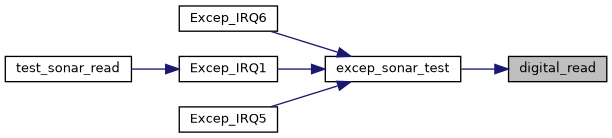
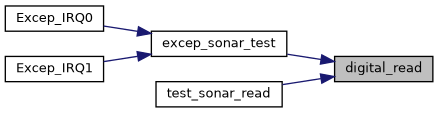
(228, 19) -> (54, 19)
(149, 69) -> (302, 82)
(228, 120) -> none
